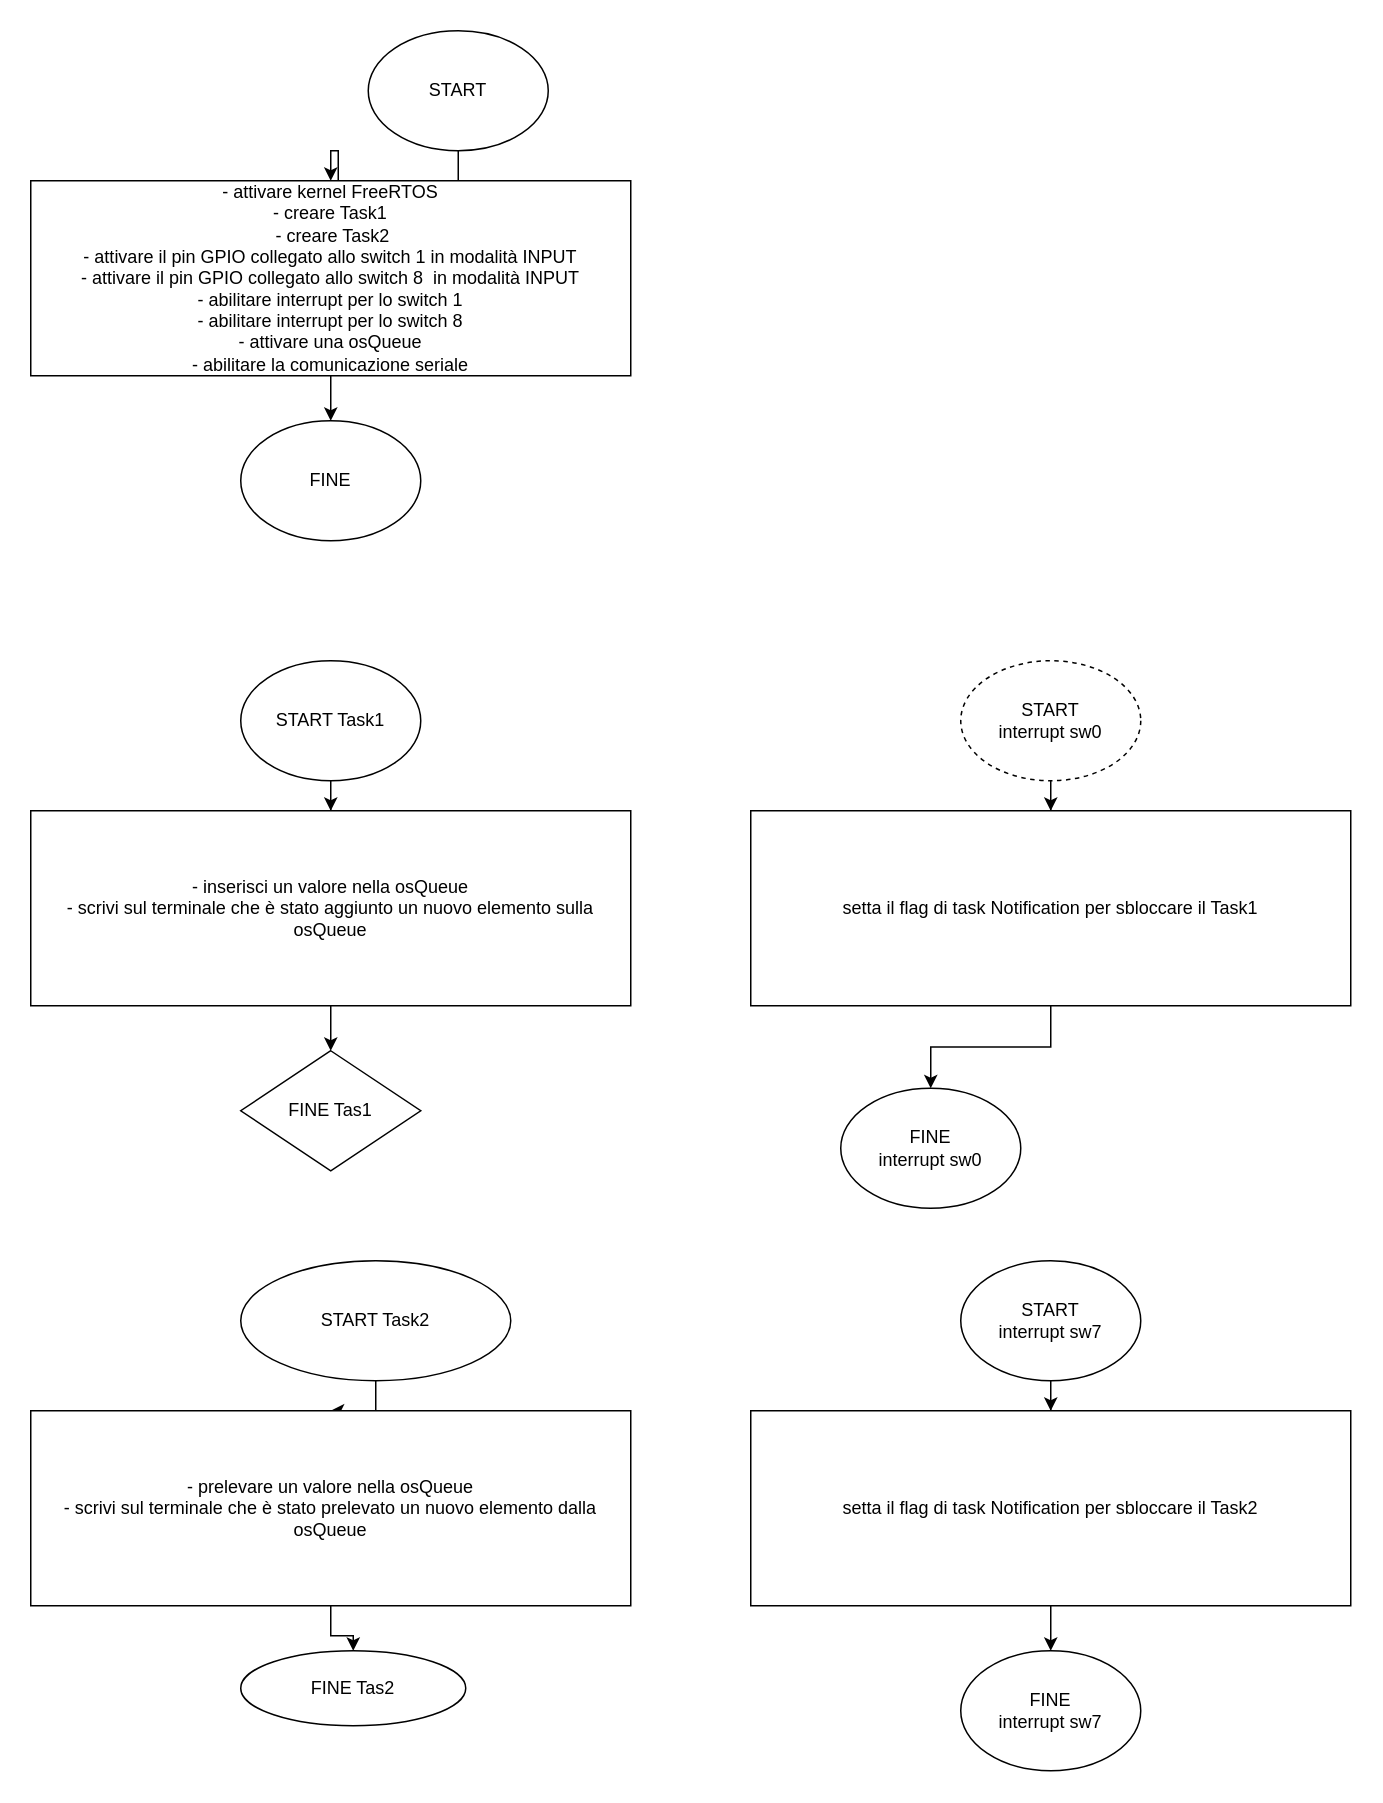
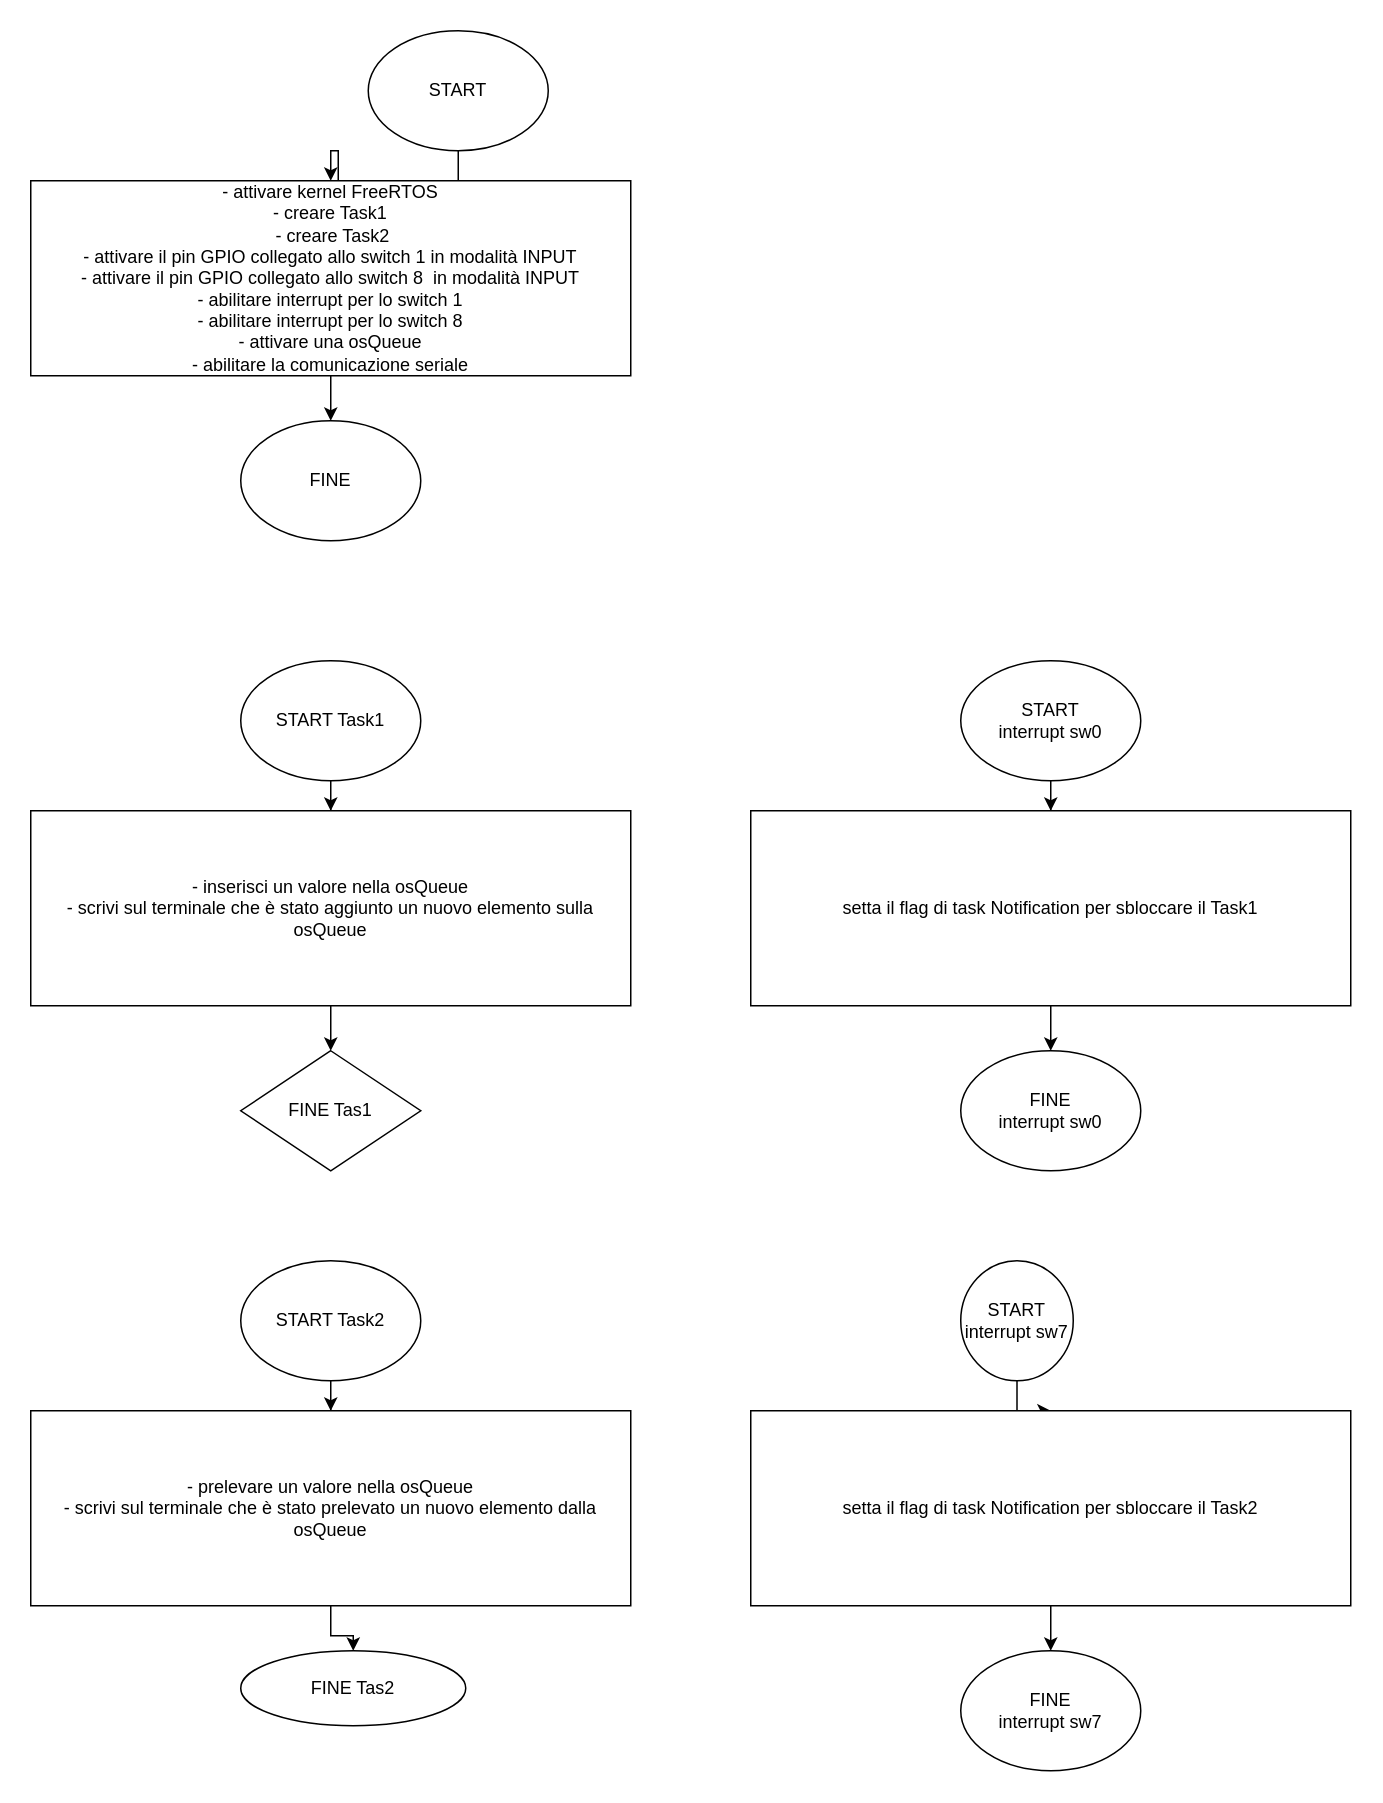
(1051, 721) -> (1051, 721)
(931, 1148) -> (1051, 1111)
(376, 1321) -> (331, 1321)
(1051, 1321) -> (1017, 1321)
